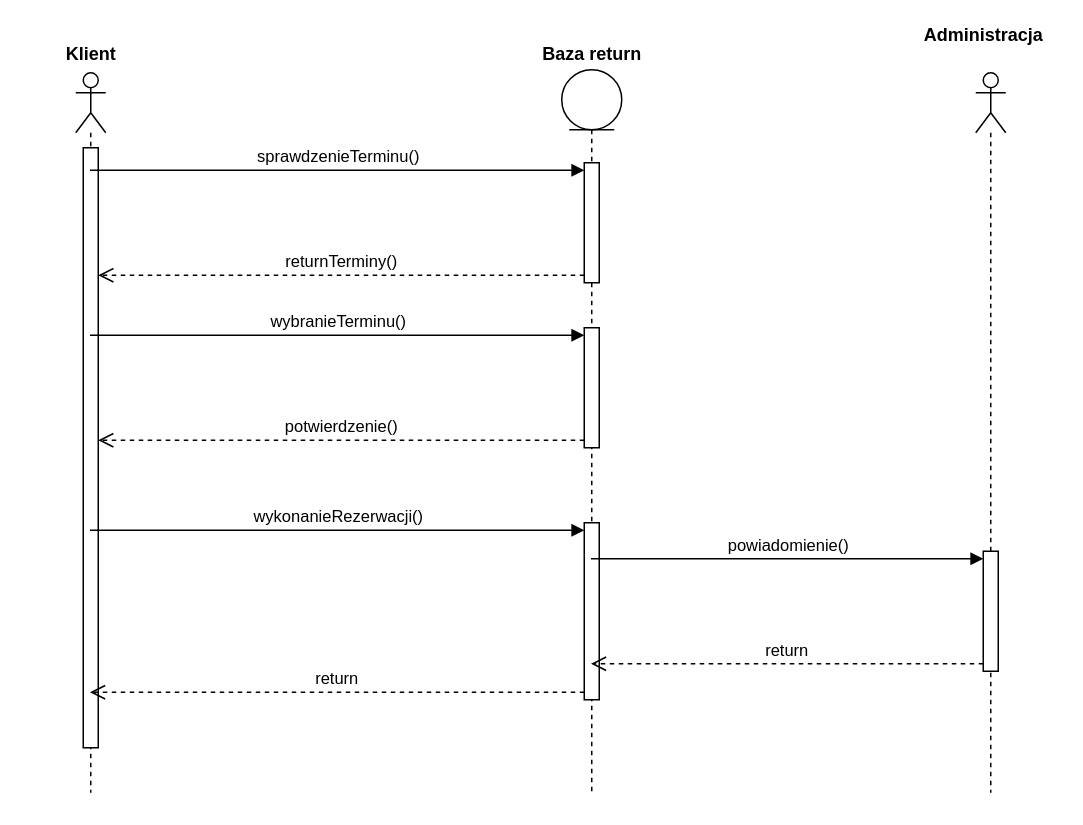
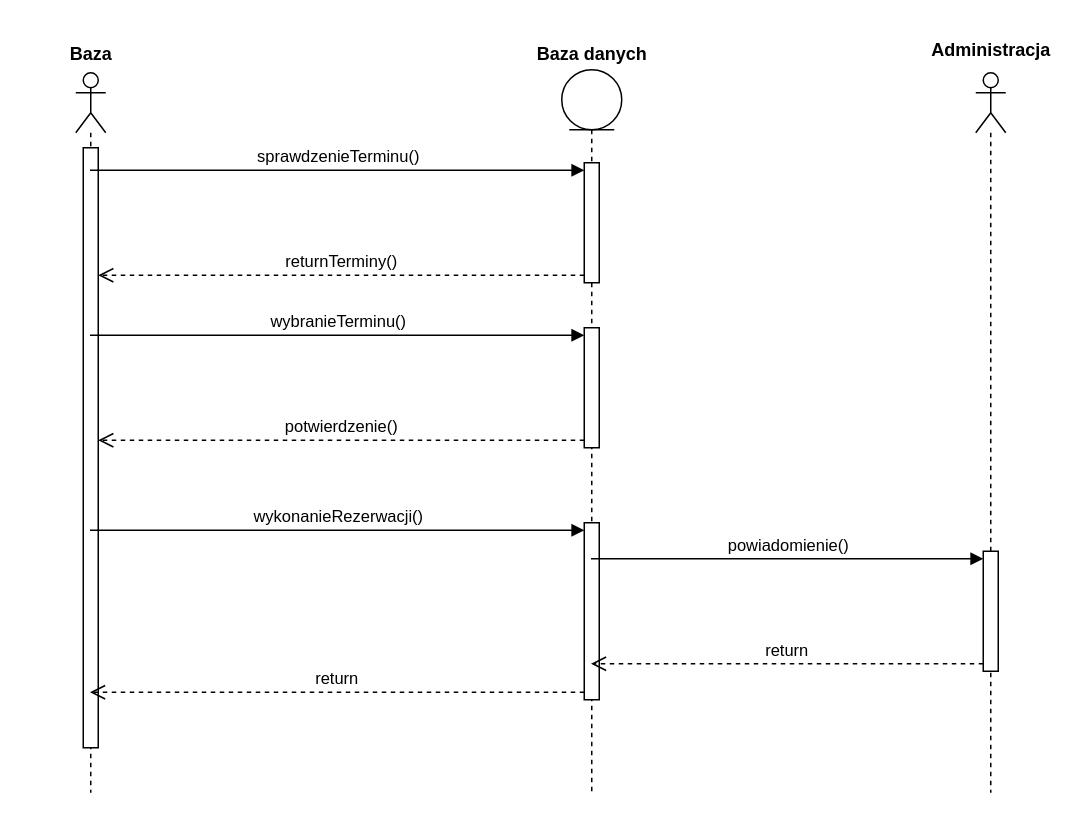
(983, 35) -> (991, 50)
(92, 55) -> (92, 55)
(593, 55) -> (593, 55)
